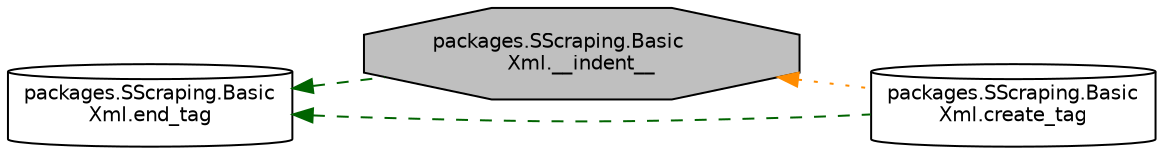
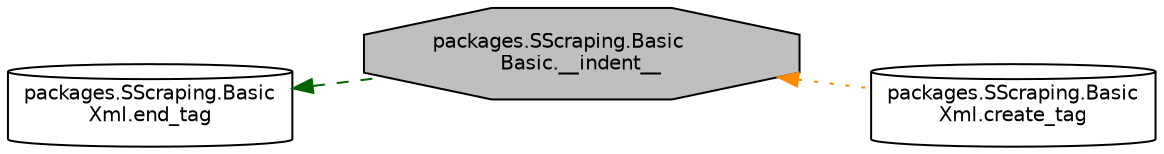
(582, 54) -> (582, 54)
(592, 121) -> none
